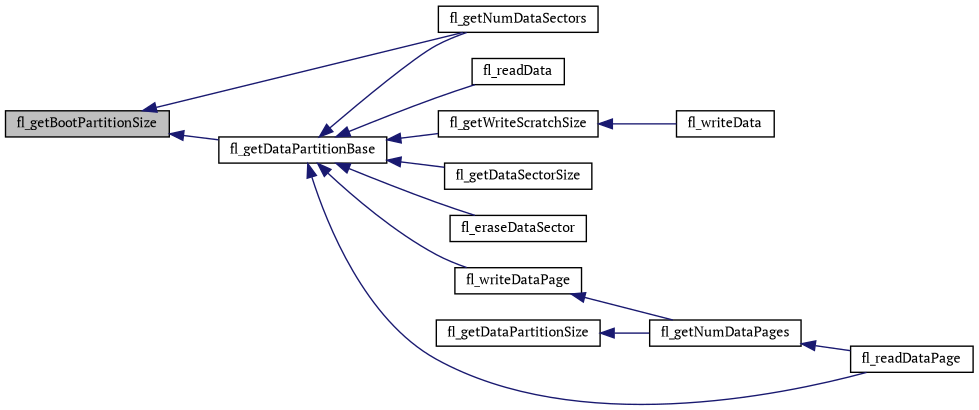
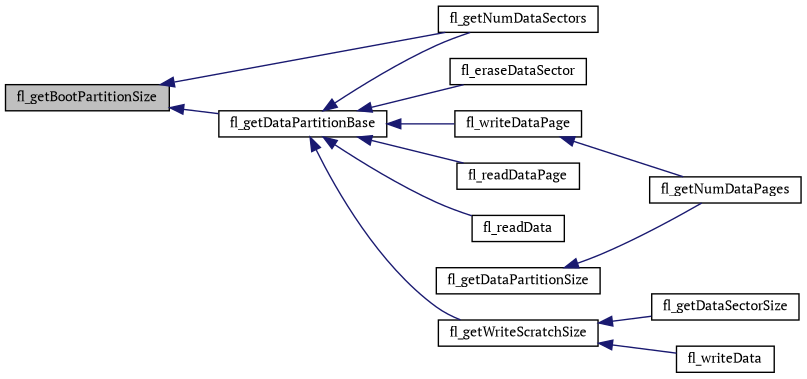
(423, 165) -> (632, 319)
(833, 348) -> none
